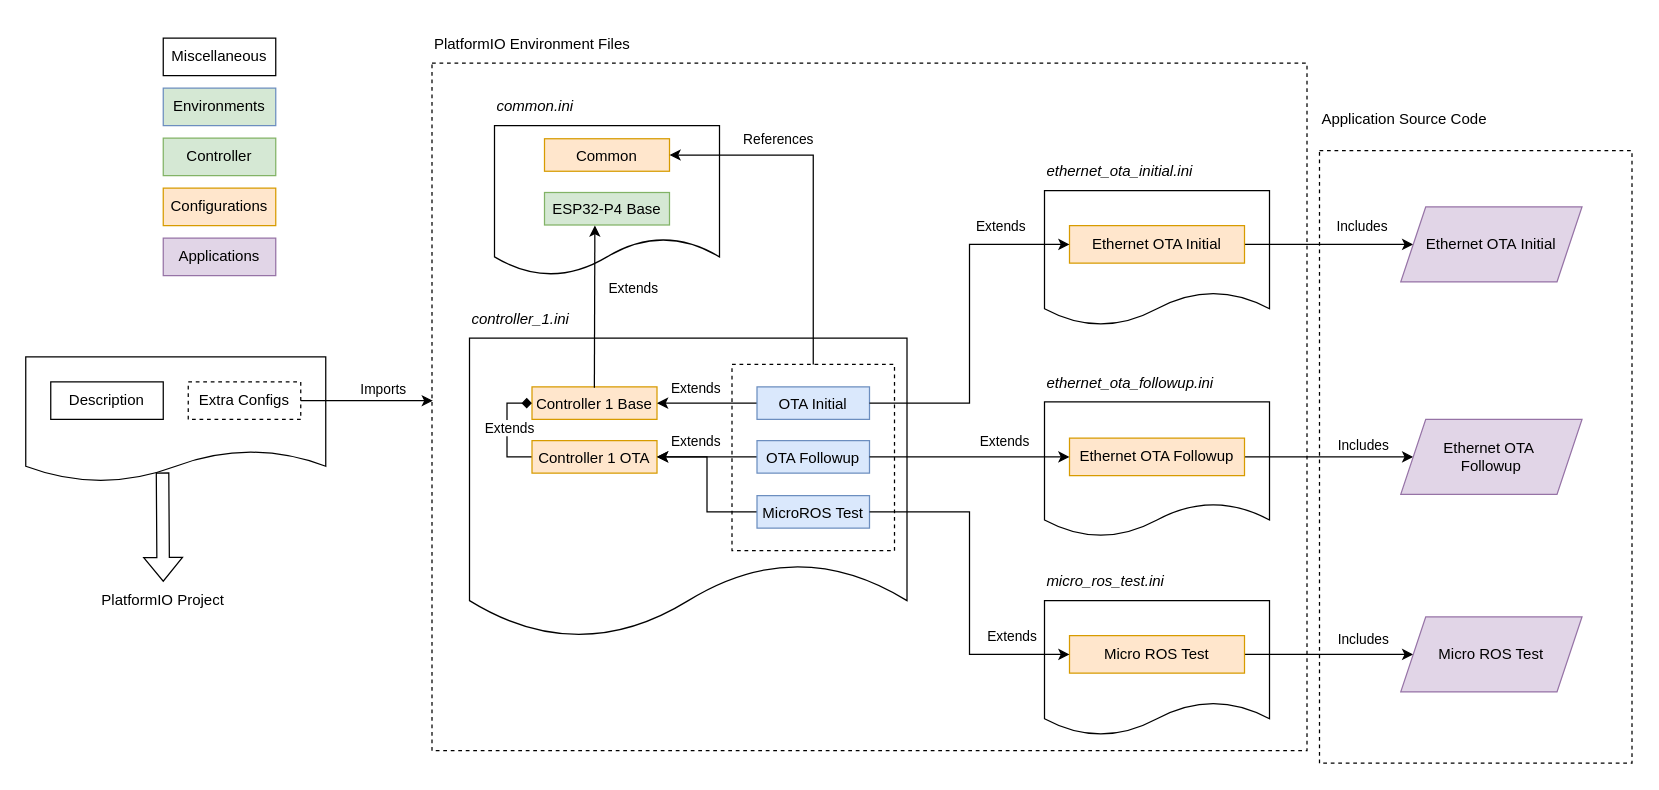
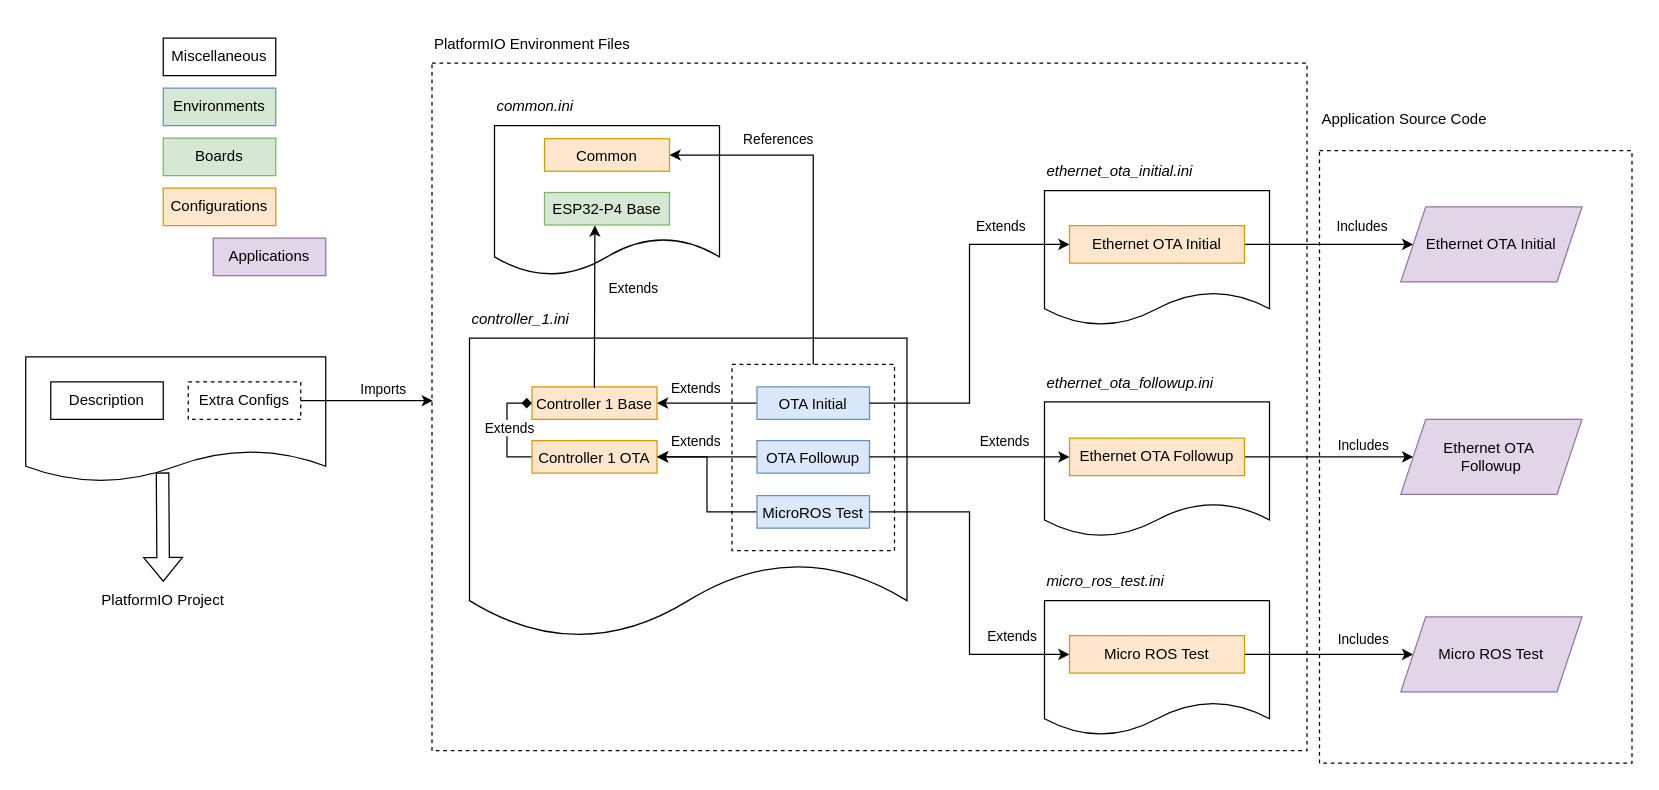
(219, 157) -> (219, 157)
(219, 257) -> (269, 257)
